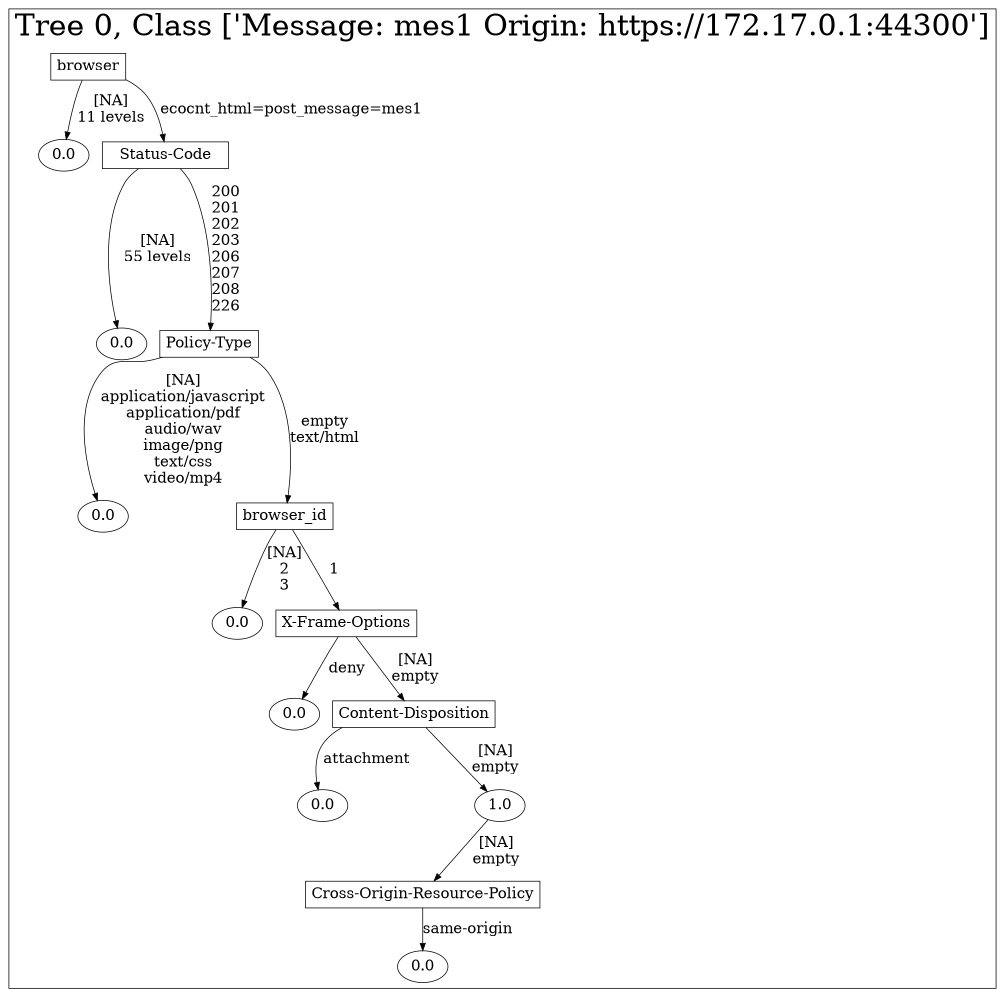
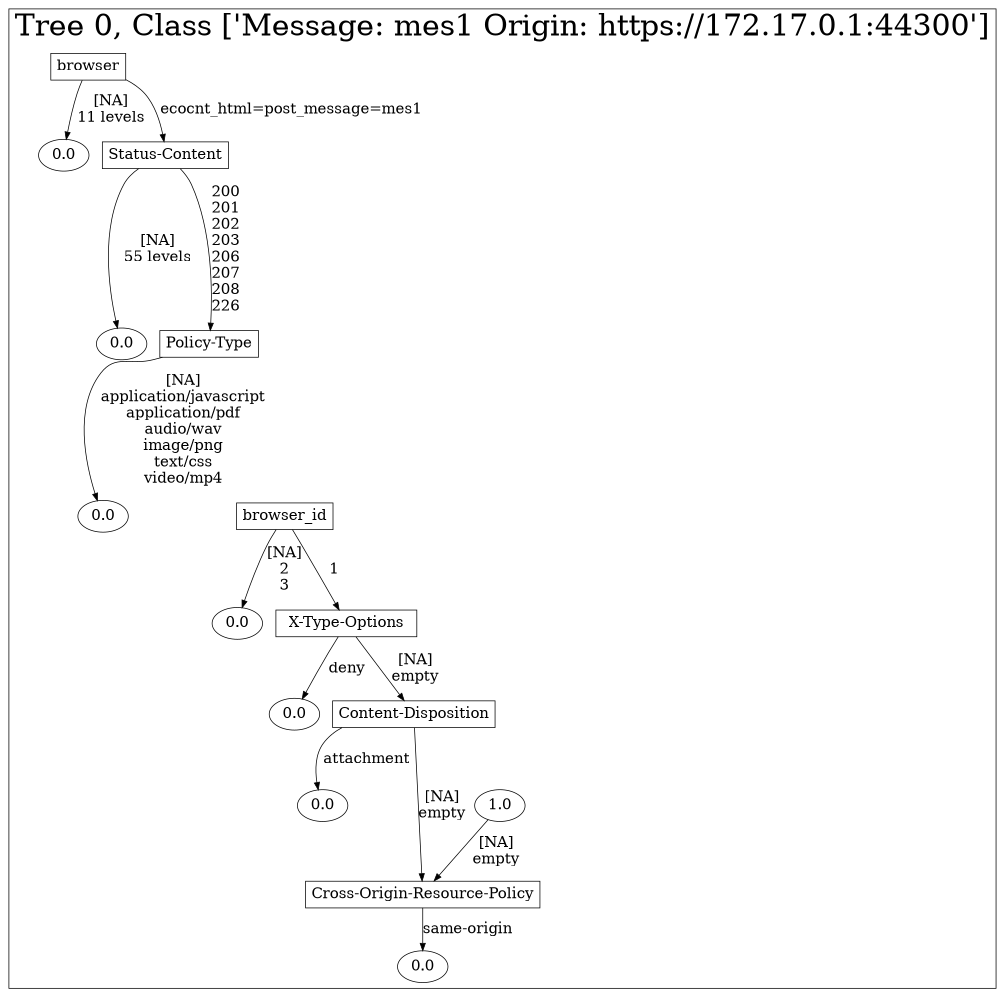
(165, 155) -> (165, 155)
(287, 420) -> none
(346, 623) -> (346, 623)
(454, 757) -> (418, 801)
